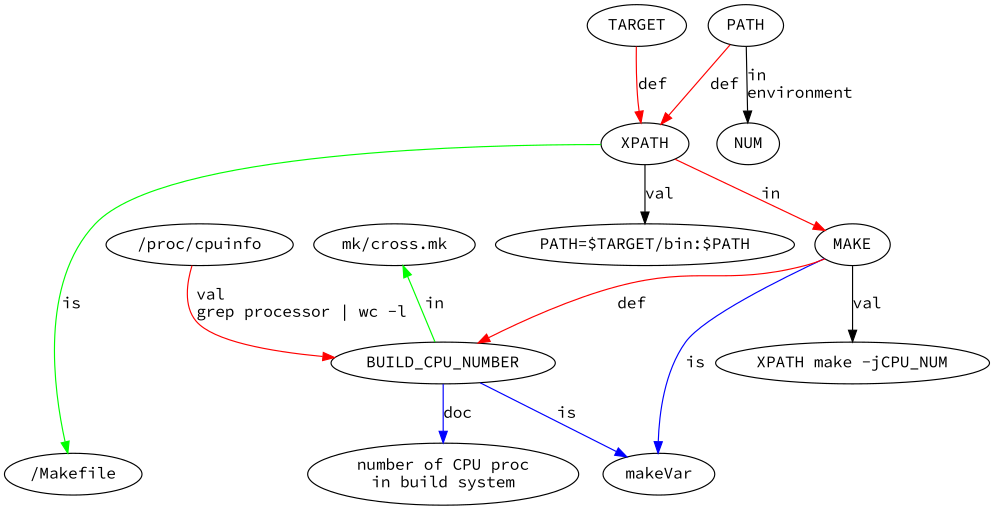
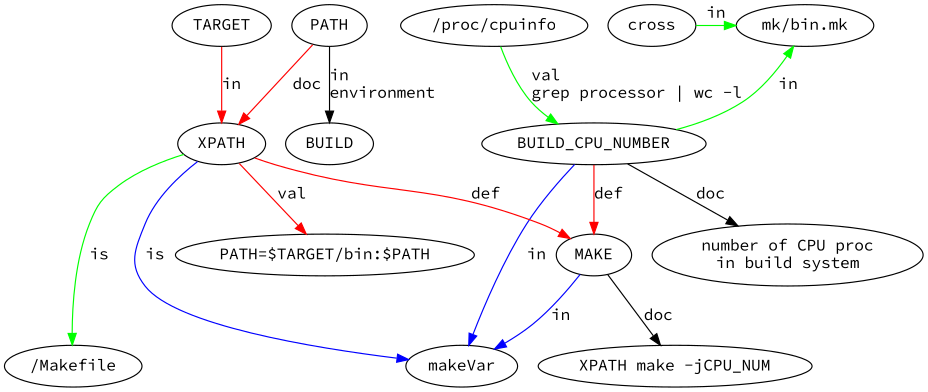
none -> (652, 26)
(653, 85) -> (232, 85)
(724, 85) -> (307, 85)
(748, 144) -> (330, 144)
(645, 188) -> (269, 195)
(771, 194) -> (486, 194)
(394, 245) -> (805, 26)
(652, 279) -> (594, 193)
(867, 304) -> (658, 316)
none -> (195, 316)
(229, 340) -> (519, 86)
(695, 363) -> (561, 316)
(443, 408) -> (678, 192)
(567, 413) -> (537, 255)
